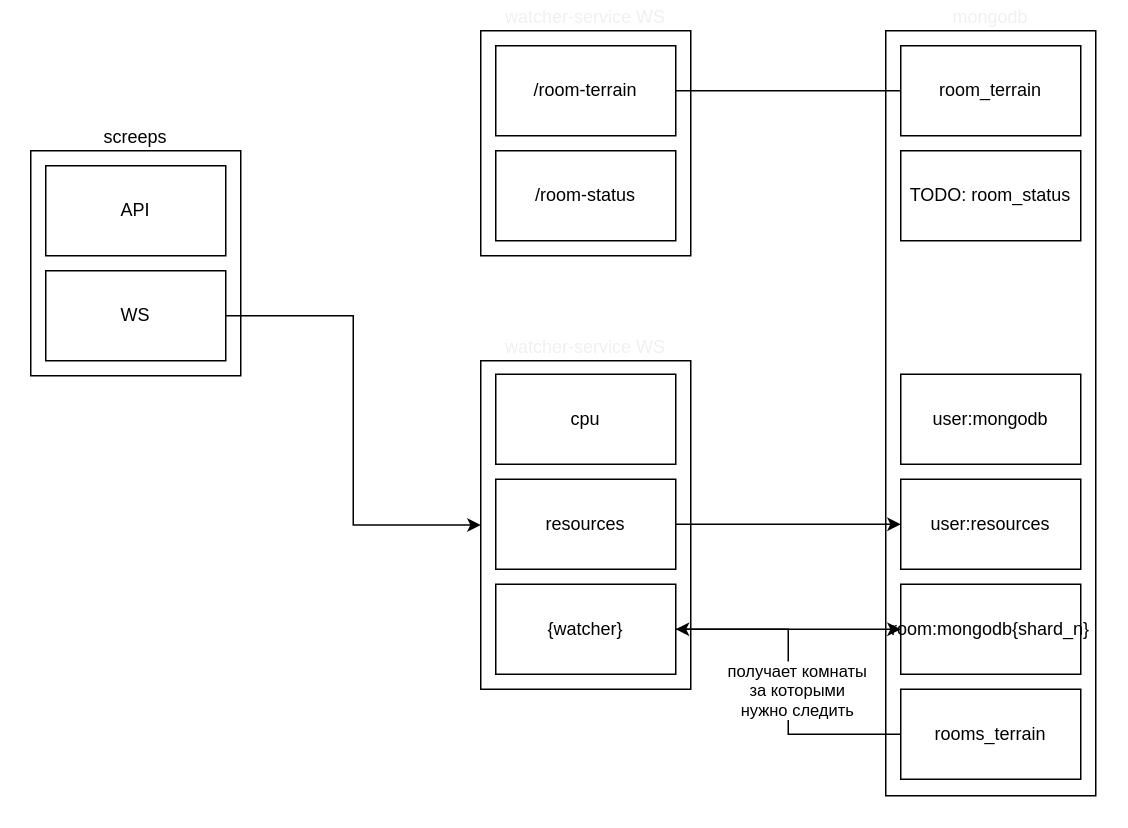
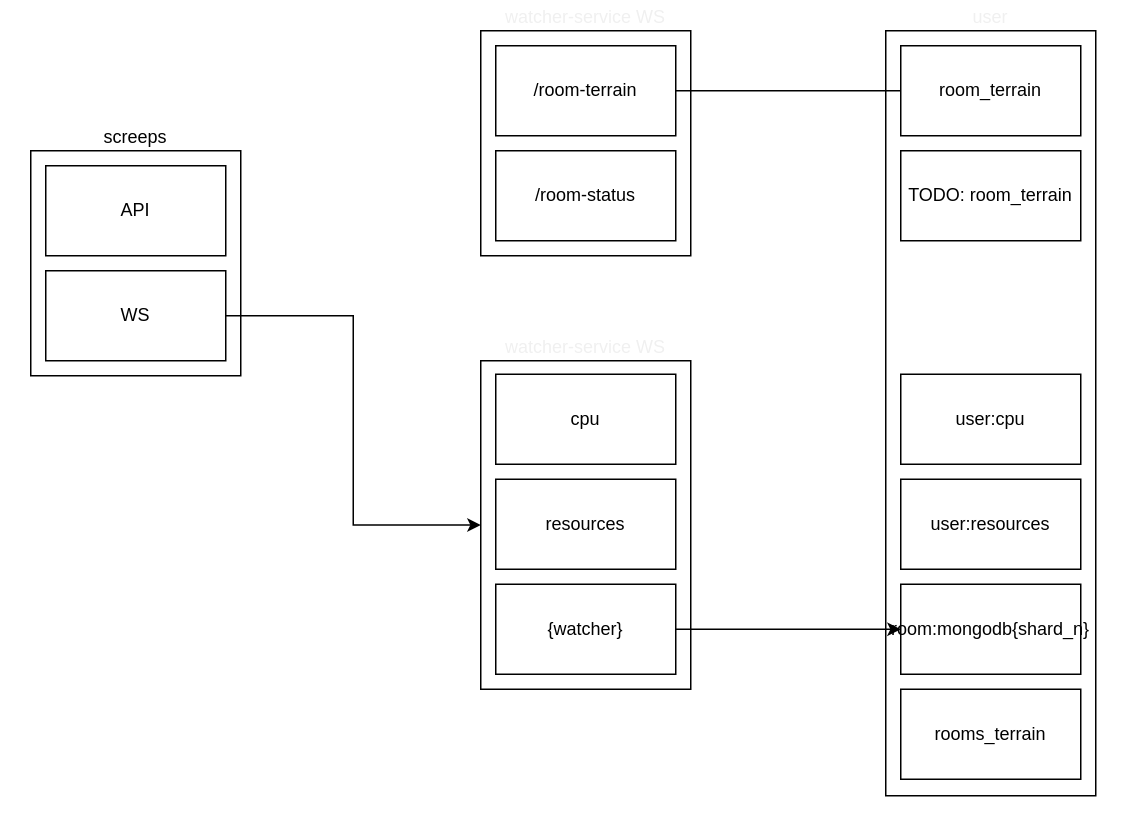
(991, 15) -> (991, 15)
(991, 196) -> (991, 196)
(991, 419) -> (991, 419)
(783, 524) -> none
(831, 734) -> none
